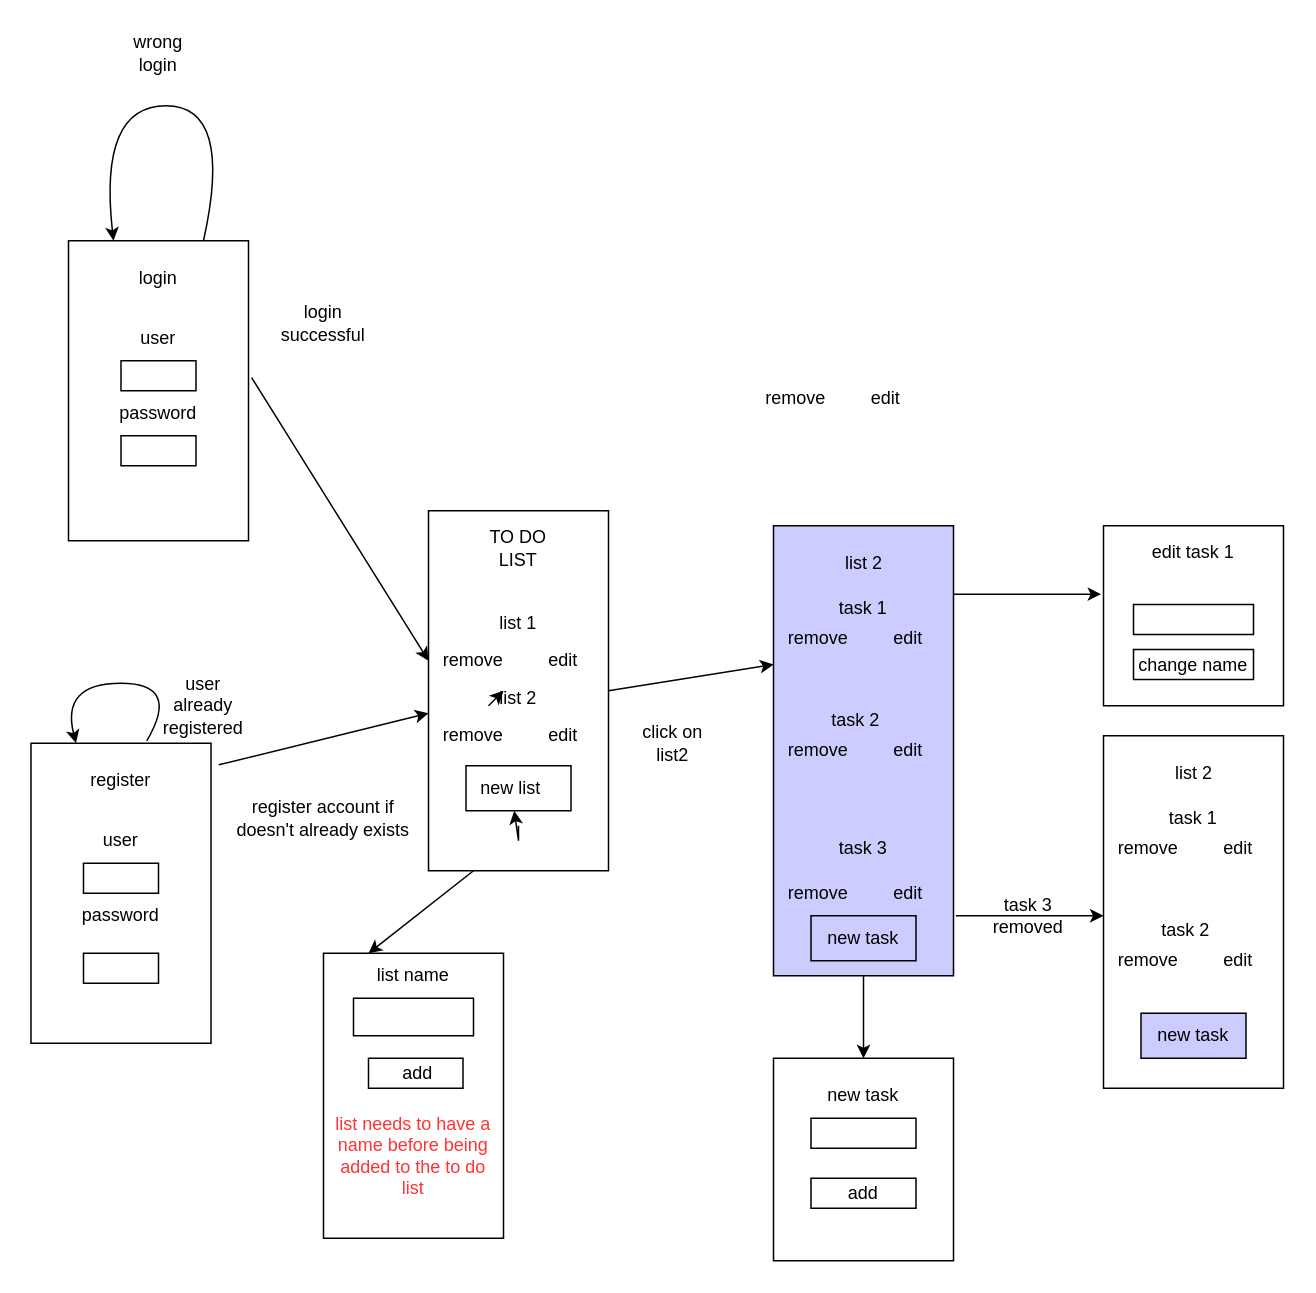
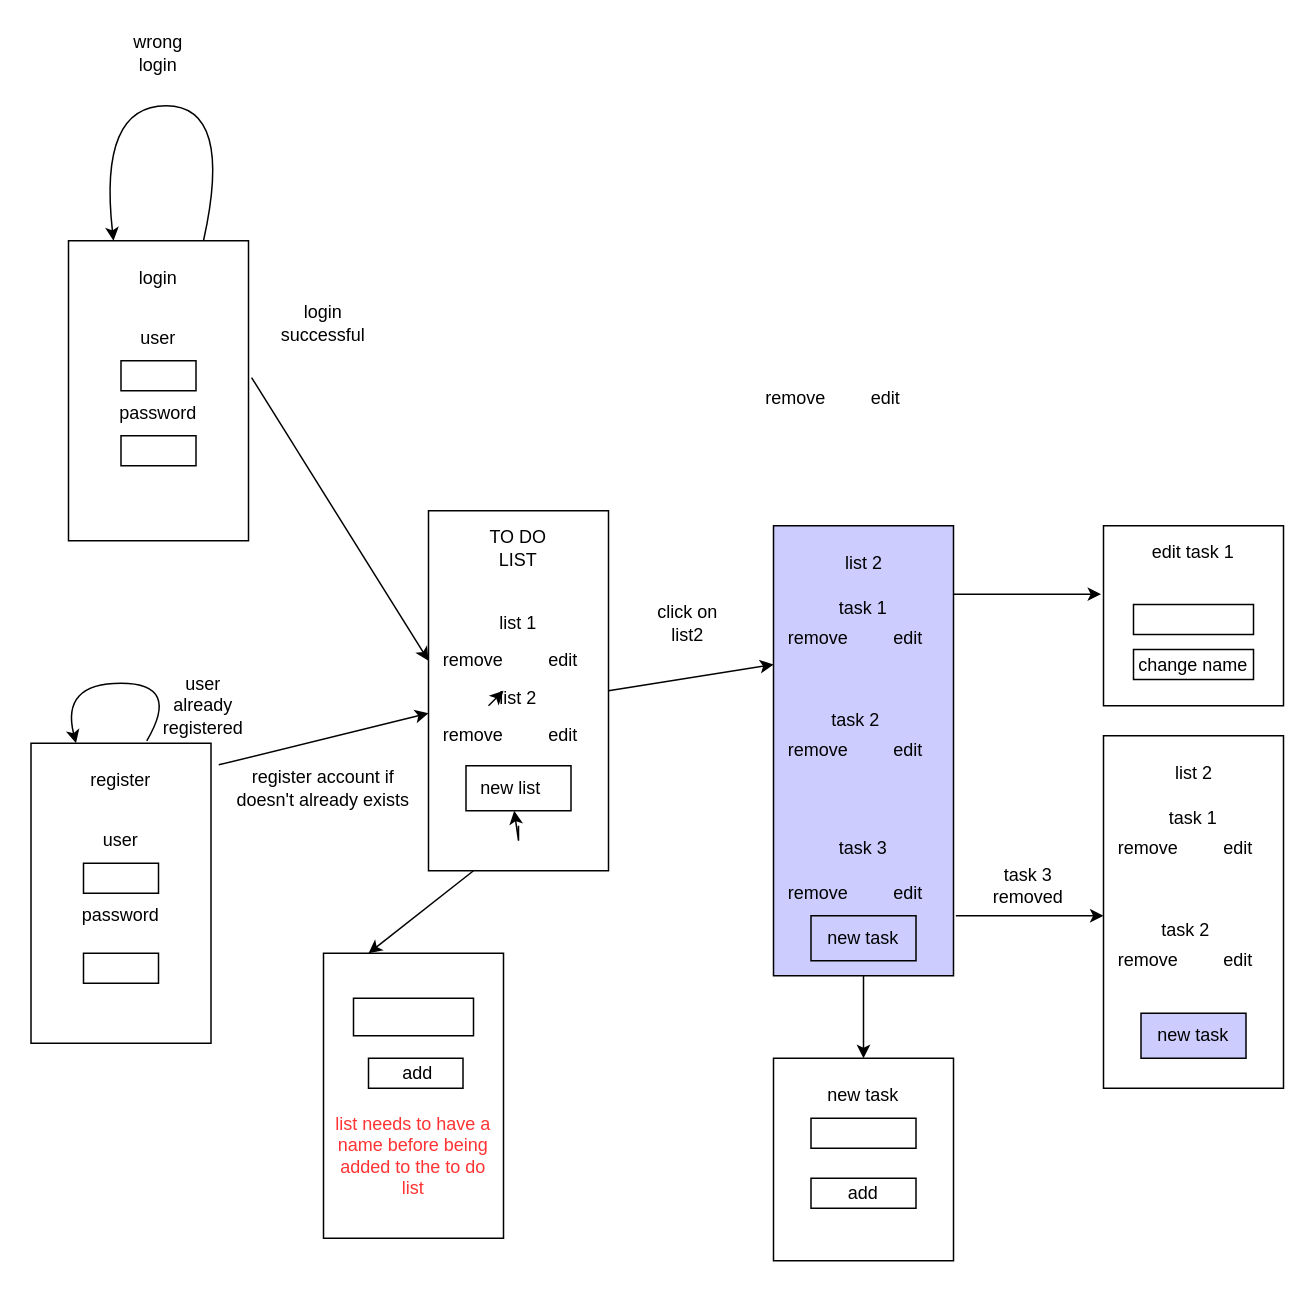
(673, 743) -> (688, 623)
(323, 818) -> (323, 788)
(1028, 916) -> (1028, 886)
(413, 976) -> none
